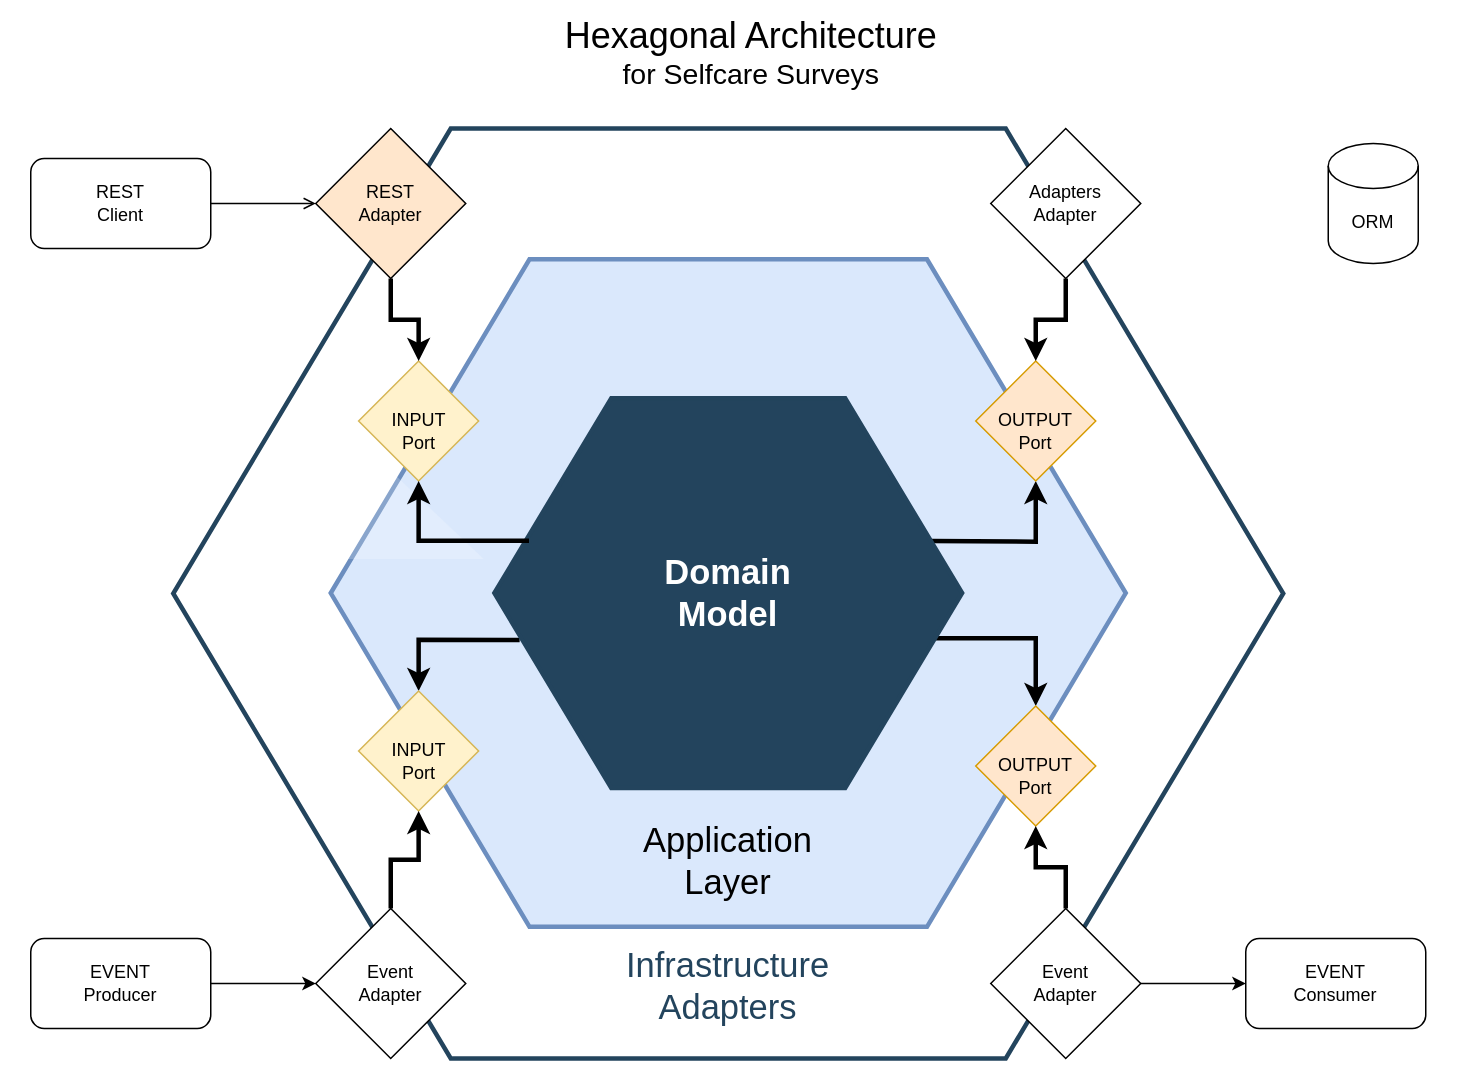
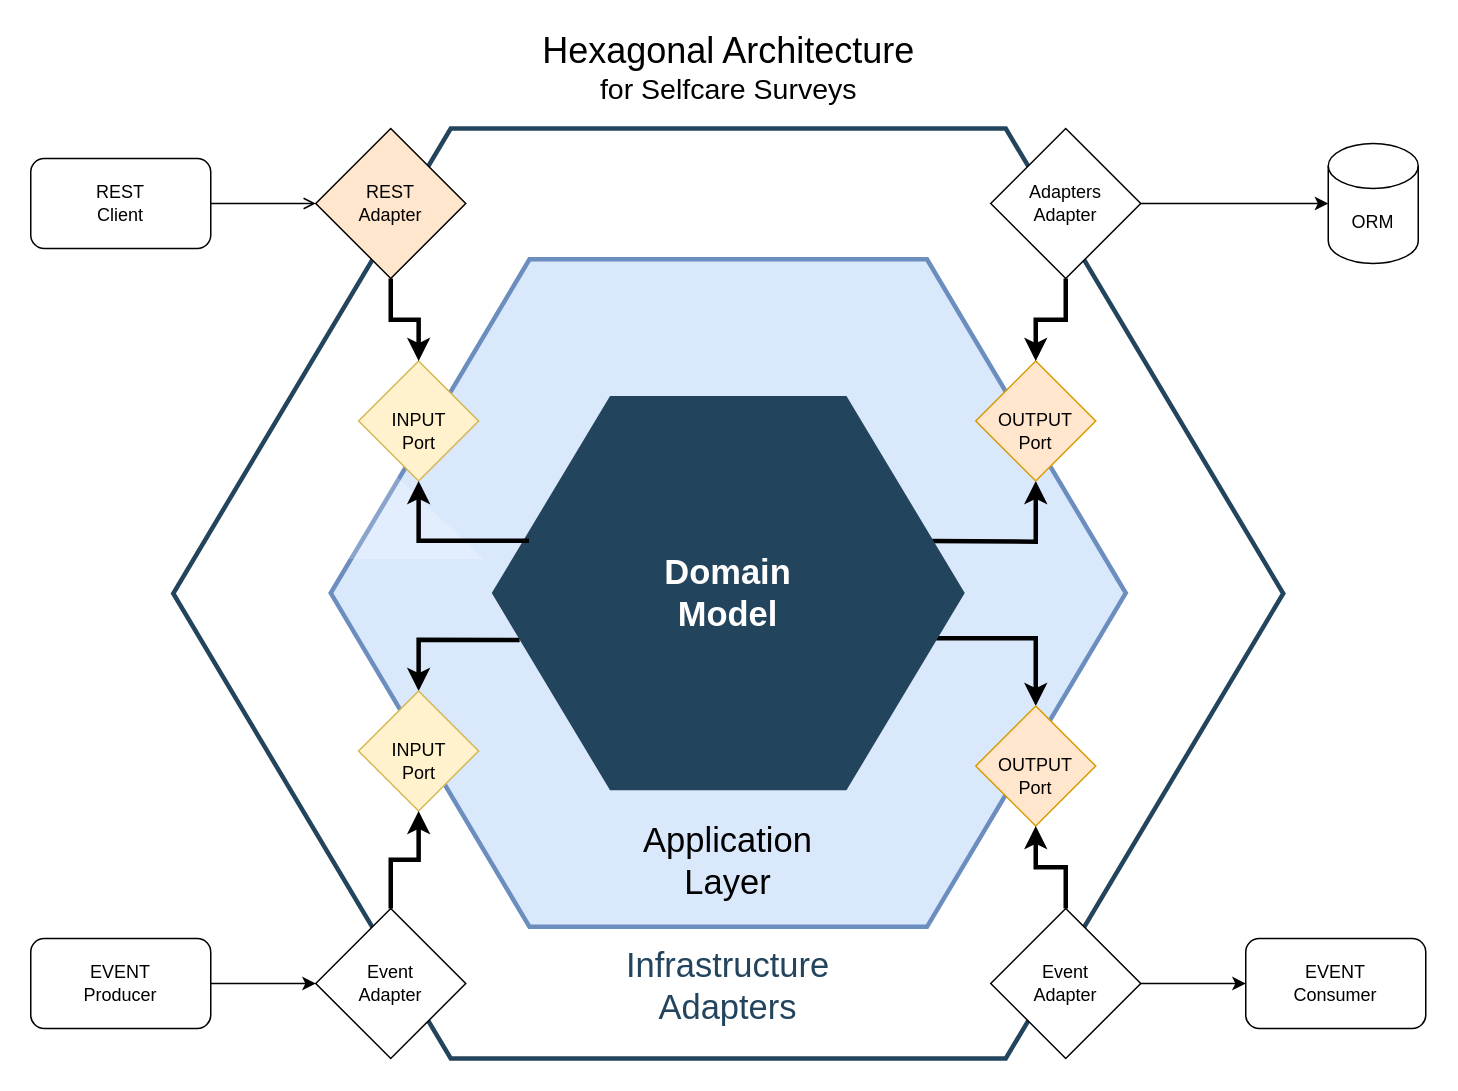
(751, 53) -> (728, 68)
none -> (1229, 203)
